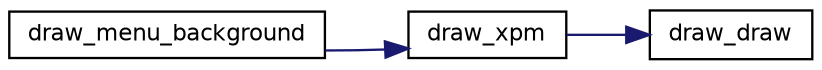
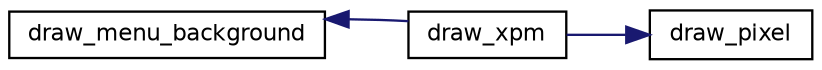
(731, 35) -> (731, 35)
(355, 50) -> (379, 20)
